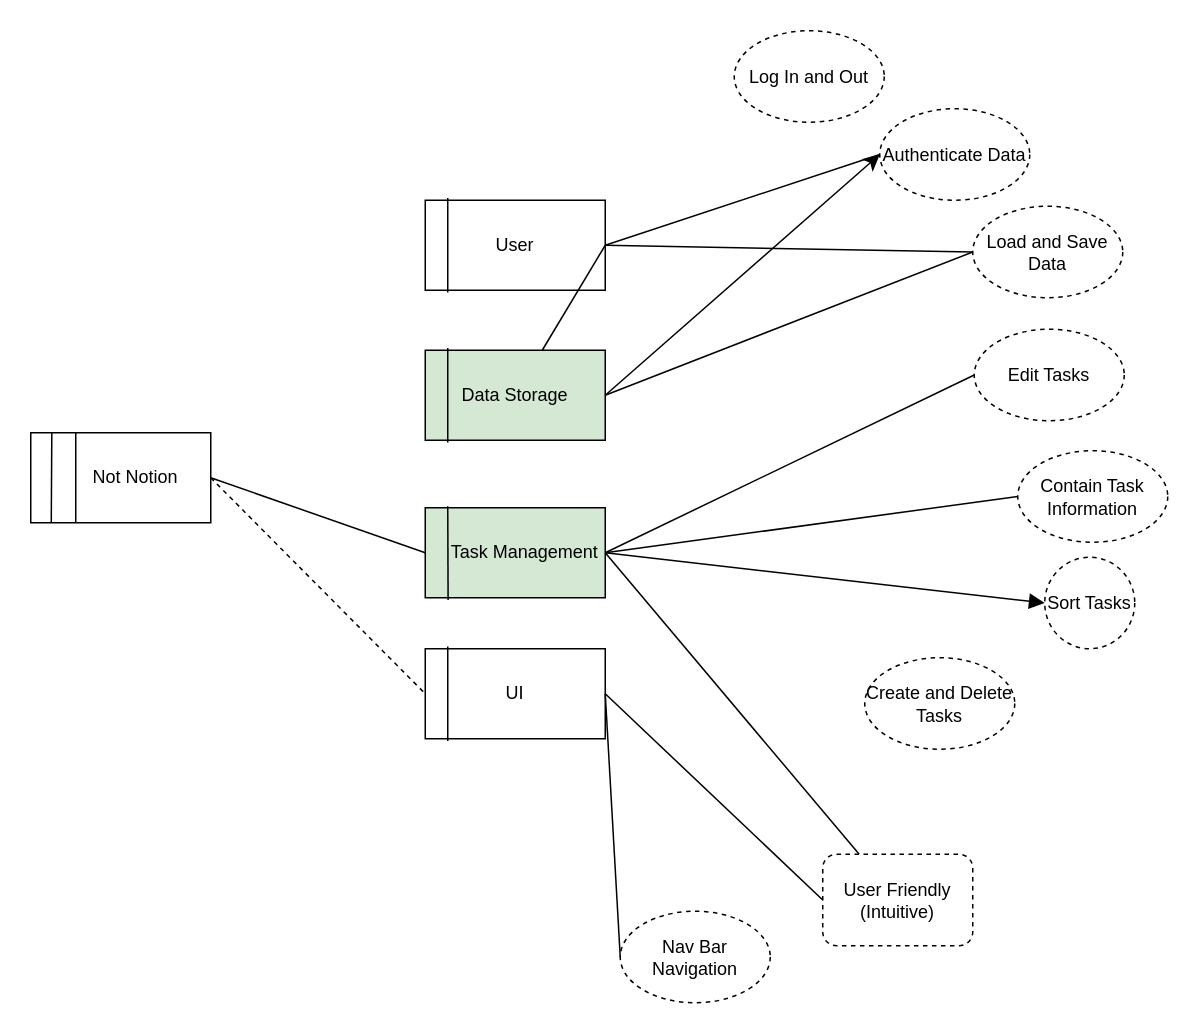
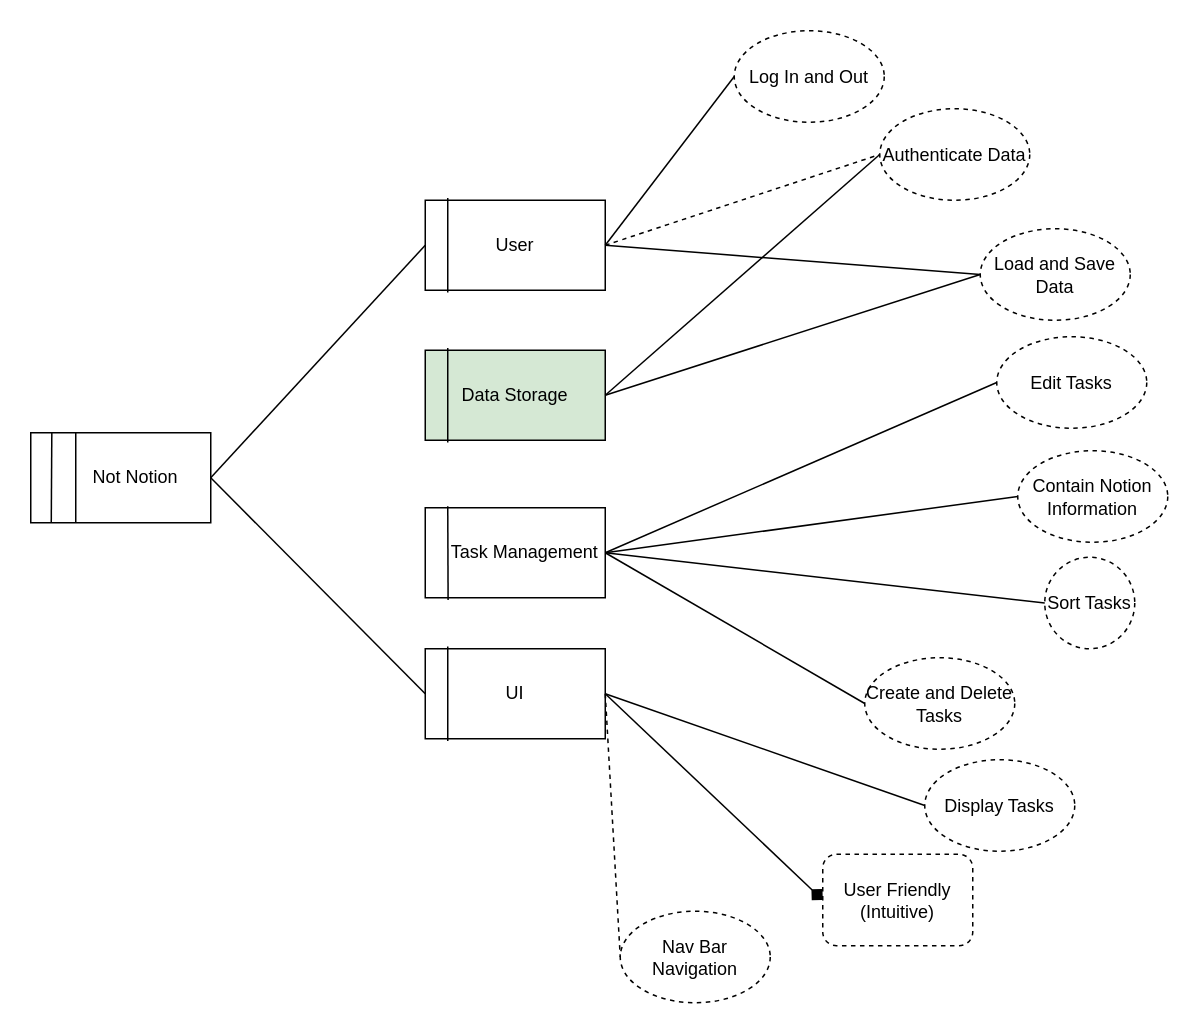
(869, 164) -> (873, 160)
(743, 200) -> (743, 200)
(1048, 252) -> (1055, 275)
(573, 299) -> (672, 158)
none -> (319, 360)
(1049, 375) -> (1072, 383)
(1093, 497) -> (1093, 497)
(322, 516) -> none
(515, 553) -> (515, 553)
(319, 587) -> (319, 587)
(1028, 601) -> (1035, 602)
(734, 705) -> (738, 630)
none -> (692, 724)
none -> (1000, 806)
(613, 829) -> (613, 829)
(816, 894) -> (811, 889)
